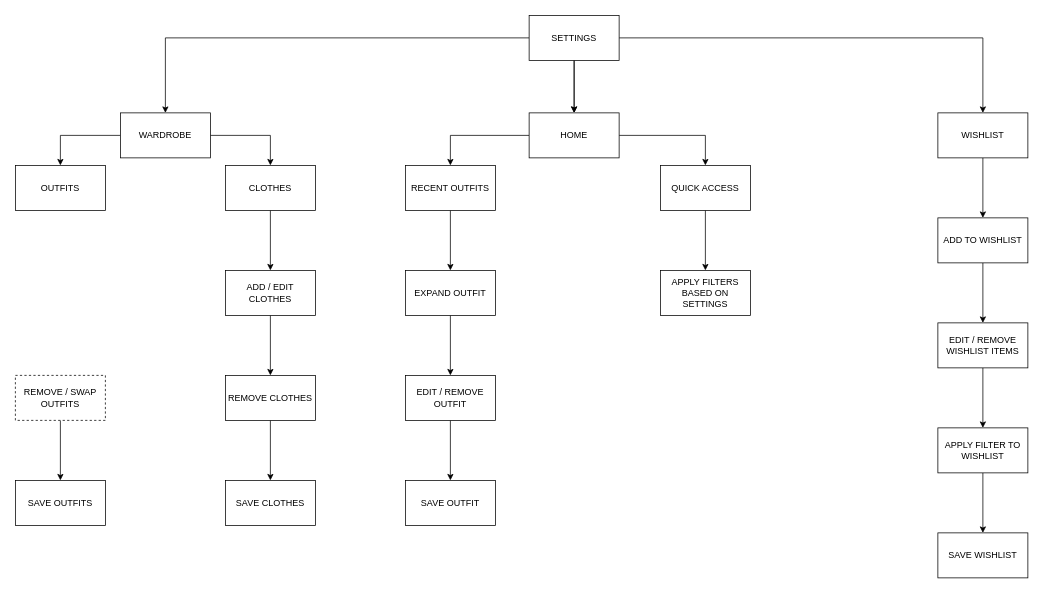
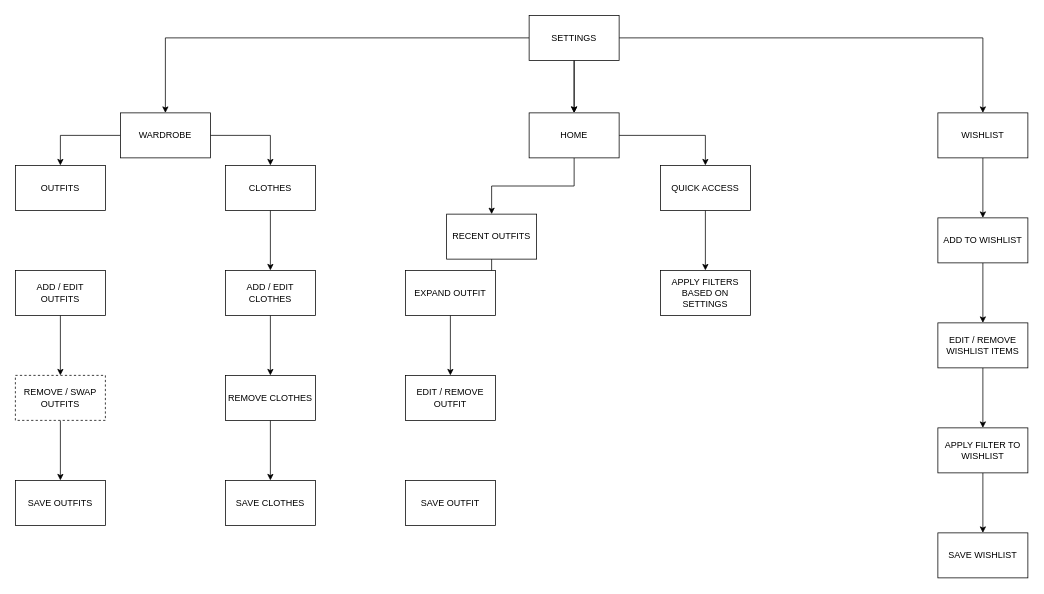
(450, 188) -> (492, 237)
none -> (60, 293)
none -> (60, 342)
(450, 447) -> none
